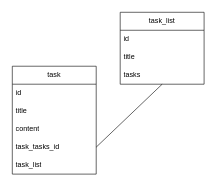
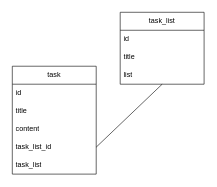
(134, 75) -> (130, 75)
(41, 147) -> (37, 147)
